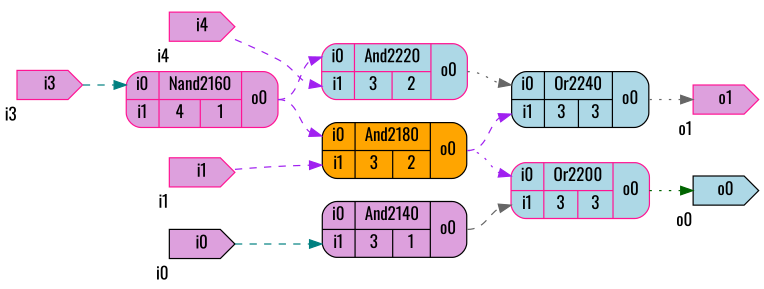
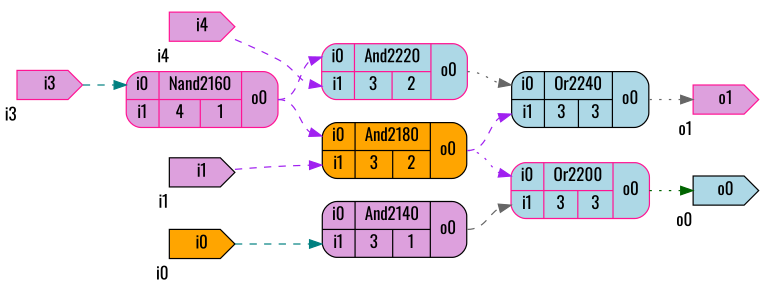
(202, 172) -> (202, 172)
(202, 244) -> (202, 244)
